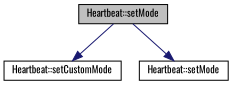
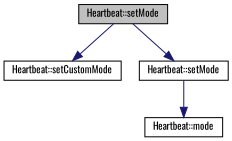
none -> (184, 127)
